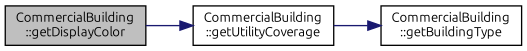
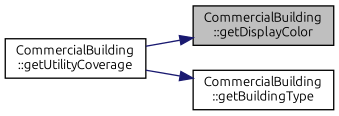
(163, 26) -> (163, 43)
